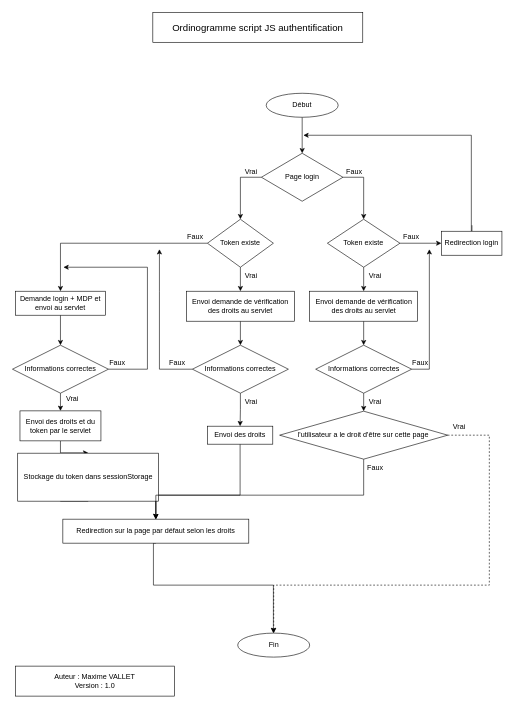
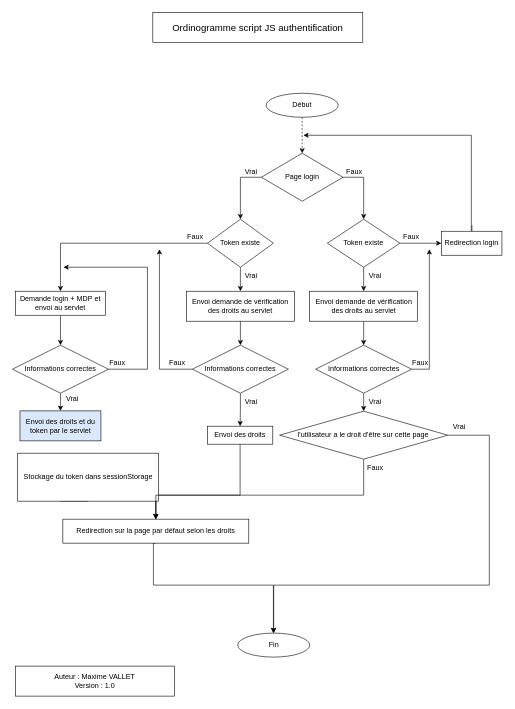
(302, 133) -> (302, 133)
(60, 426) -> (60, 426)
(60, 448) -> none
(478, 585) -> (478, 585)
